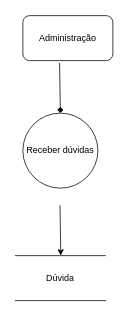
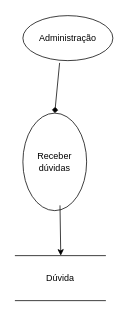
(68, 38) -> (68, 38)
(60, 150) -> (55, 162)
